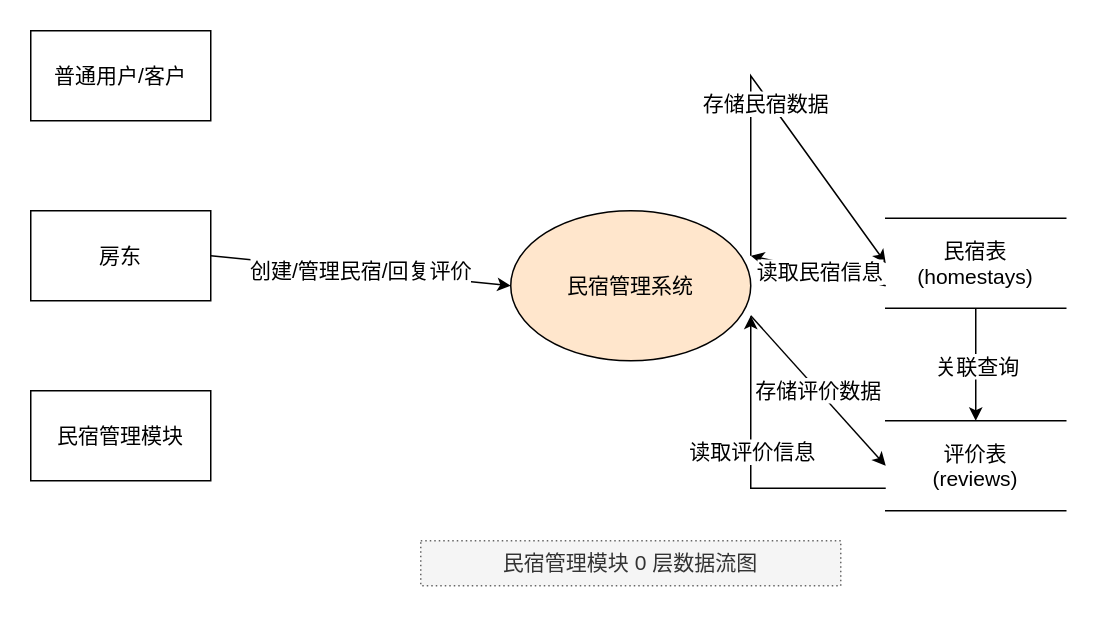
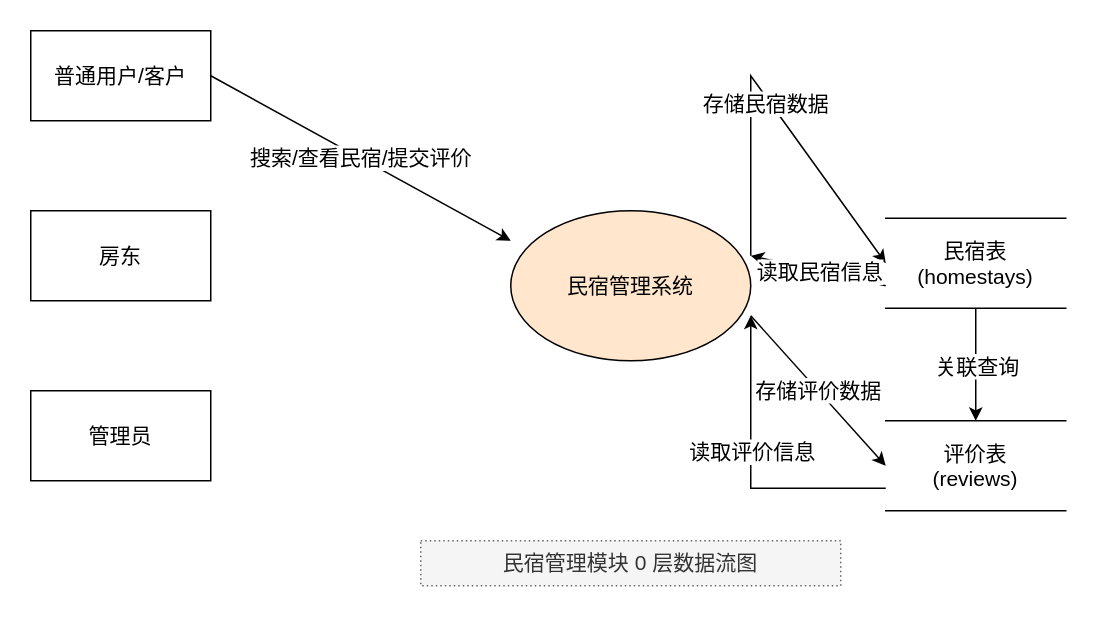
none -> (357, 156)
(355, 270) -> none
(121, 436) -> (121, 436)
